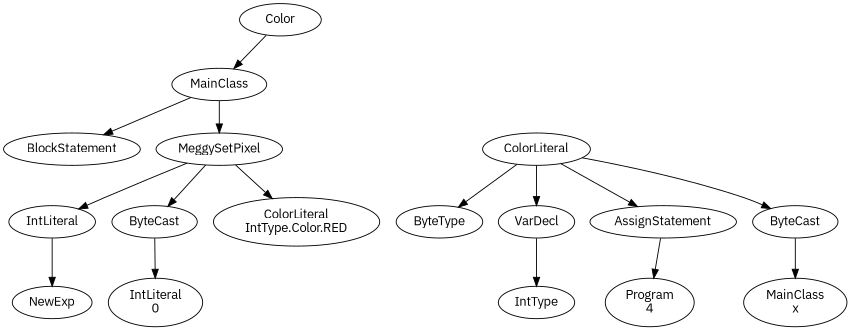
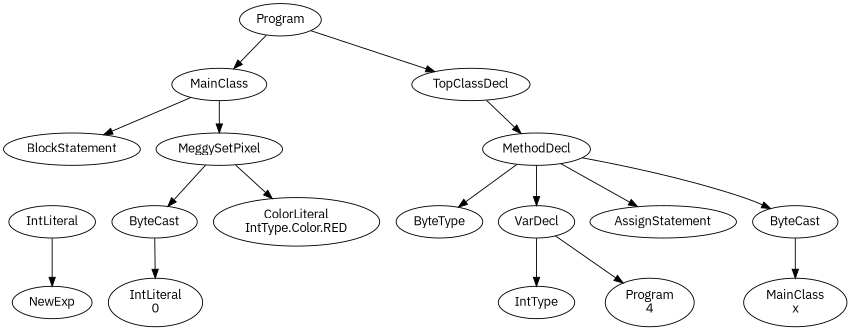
(280, 20) -> (280, 20)
none -> (471, 84)
(537, 149) -> (537, 149)
(137, 184) -> none
(658, 254) -> (585, 257)
